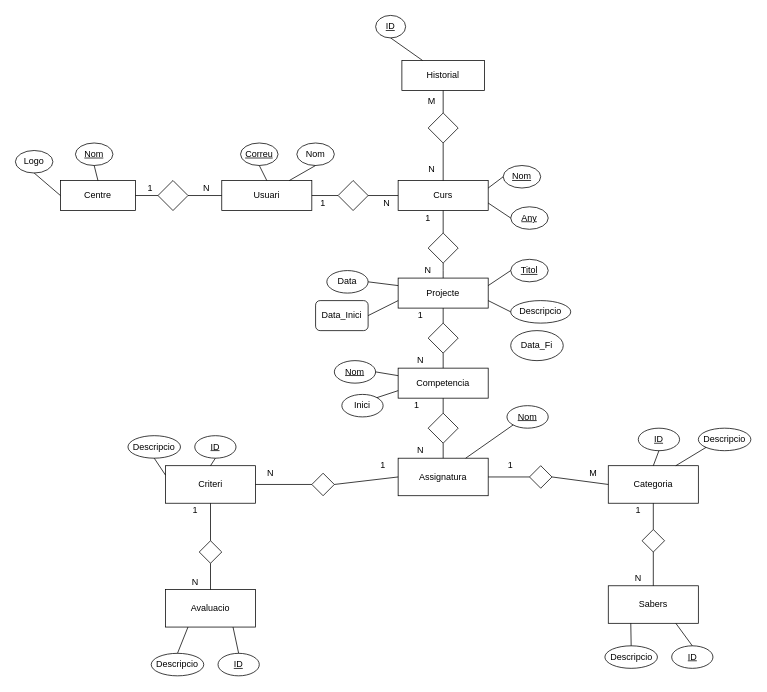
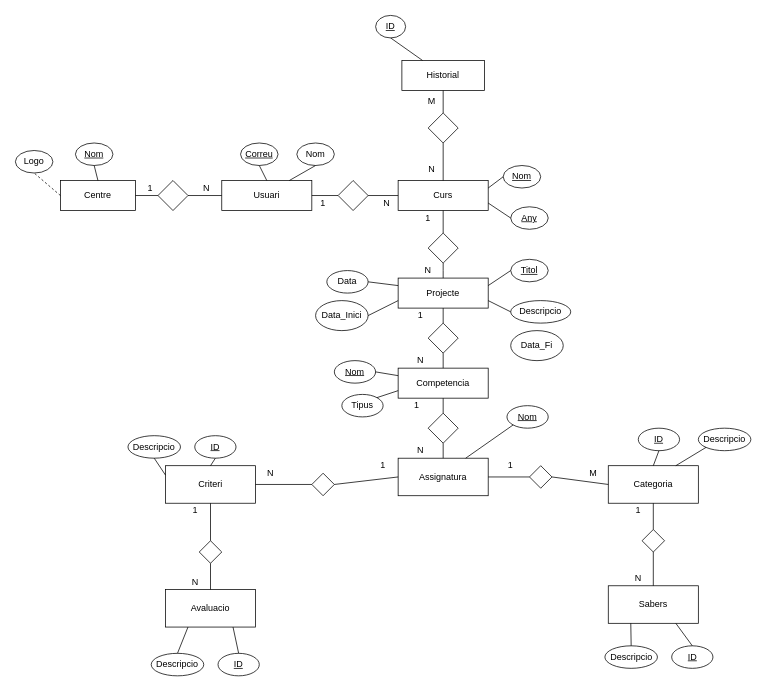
(47, 184) -> (47, 184)
(342, 315) -> (342, 315)
(362, 405) -> (362, 405)
